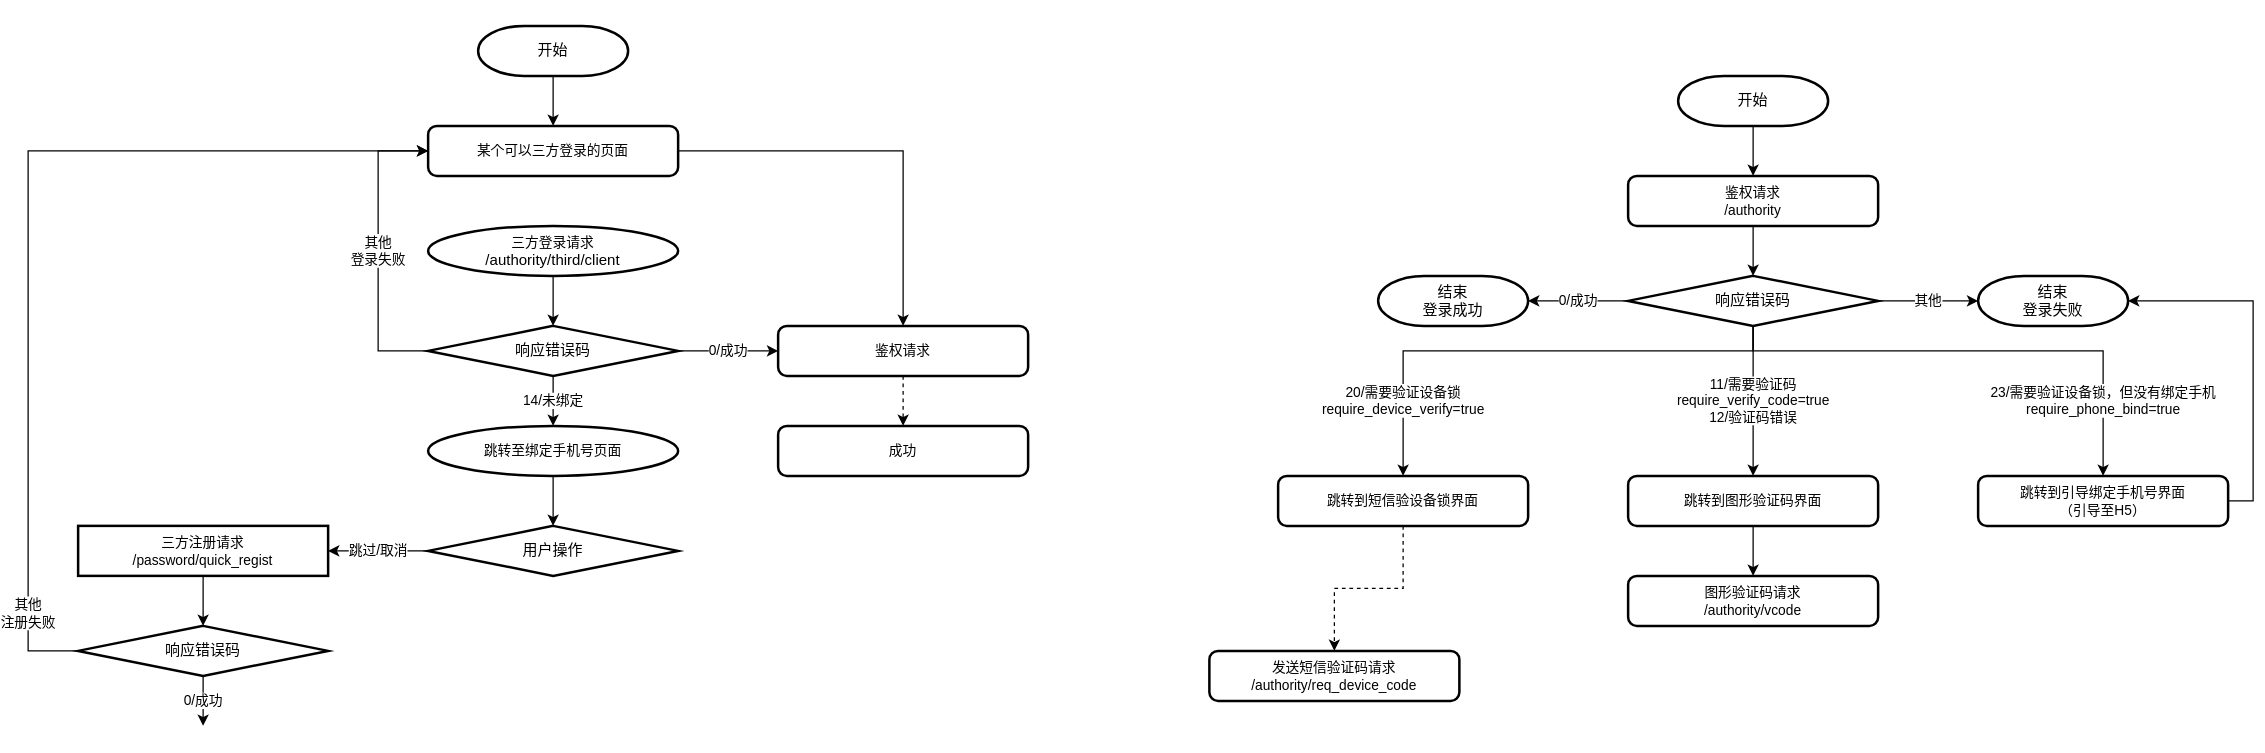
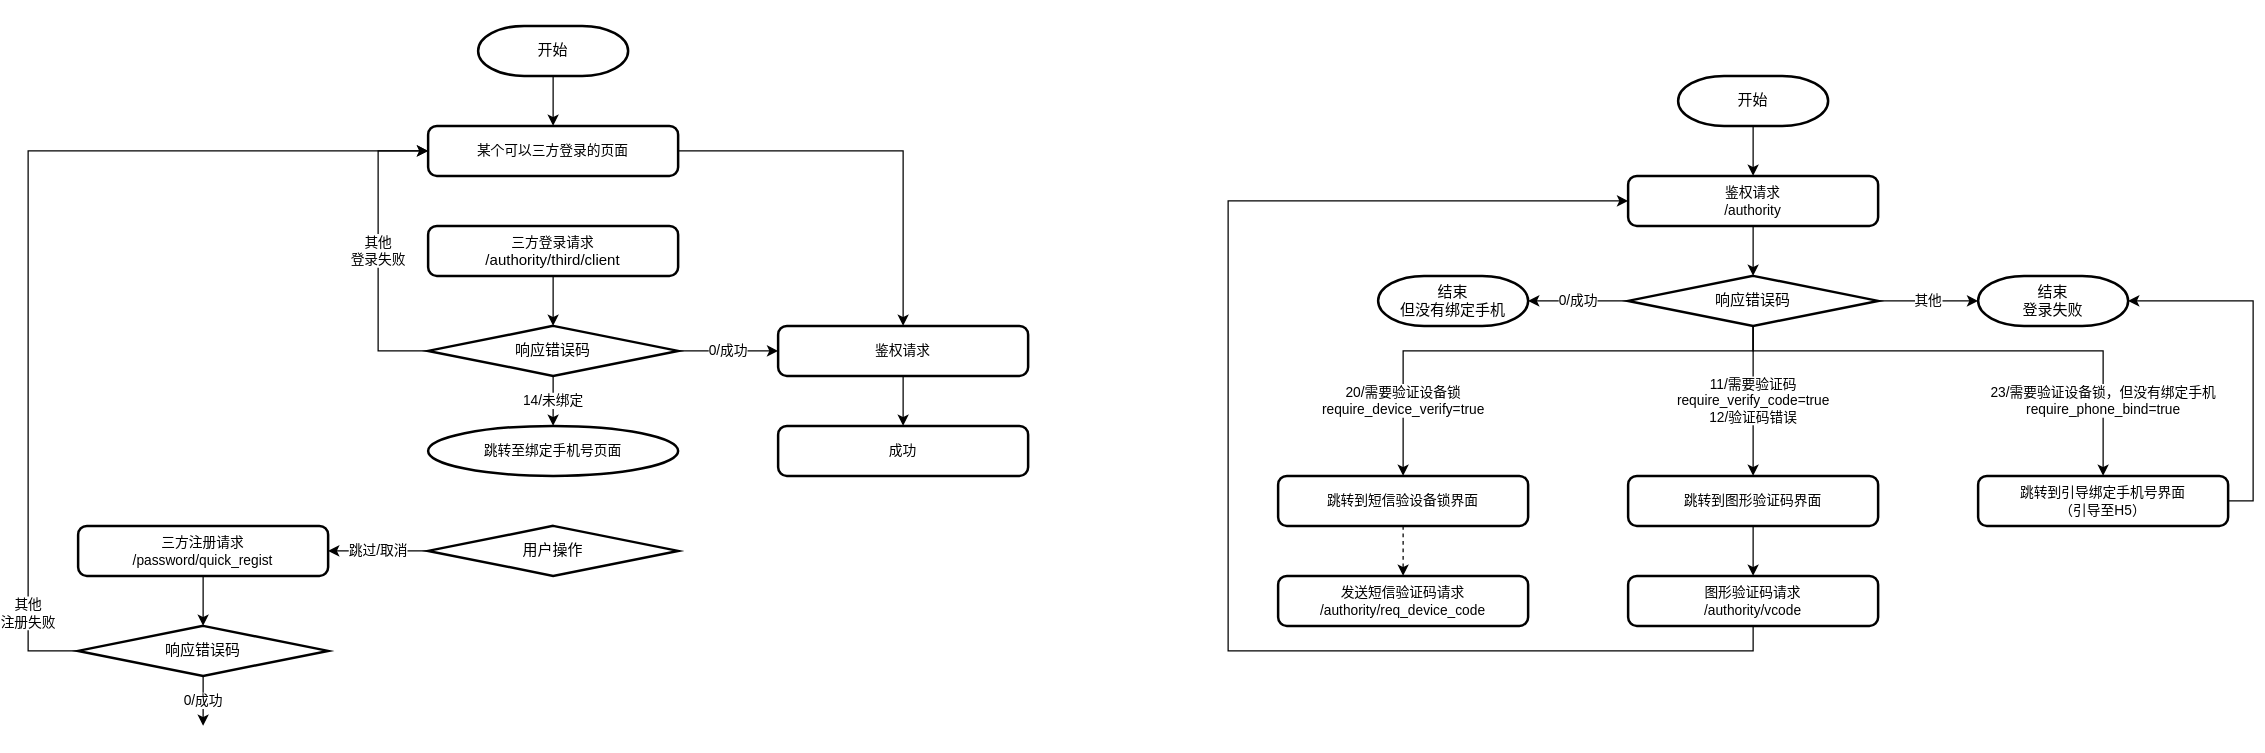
none -> (1228, 231)
(553, 251) -> (553, 251)
(1453, 301) -> (1453, 301)
(903, 396) -> (903, 396)
(553, 497) -> none
(203, 551) -> (203, 551)
(1334, 676) -> (1403, 601)
